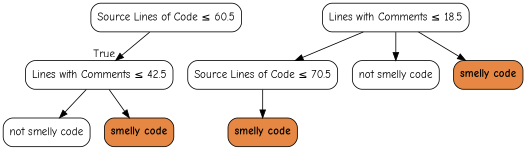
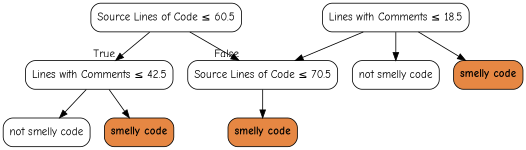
none -> (211, 44)
